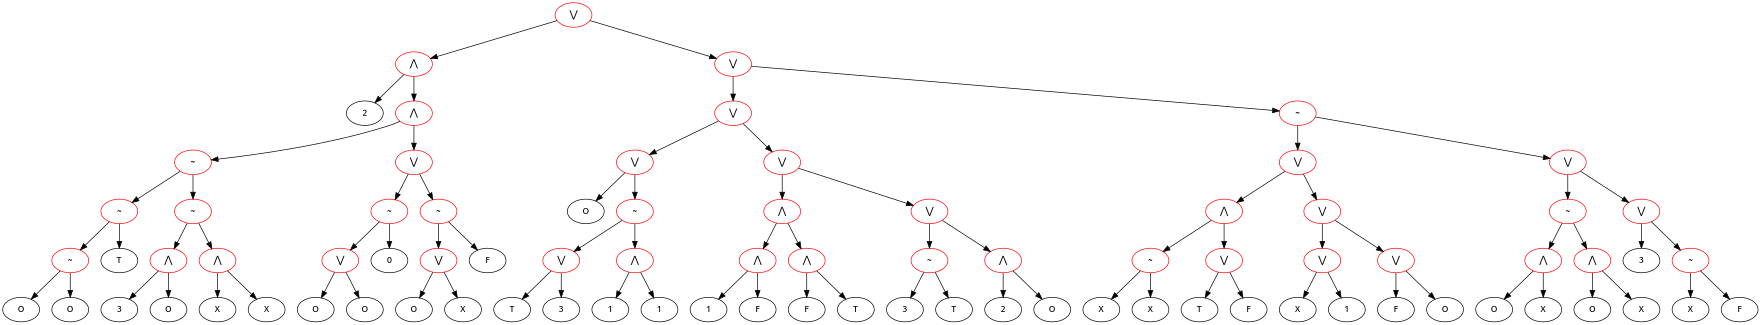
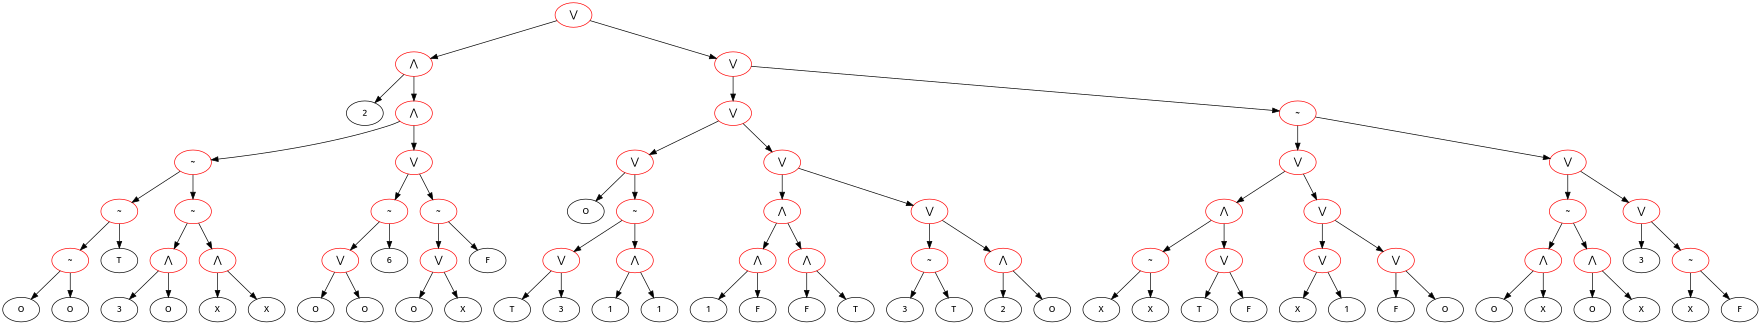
(389, 261) -> (389, 261)
